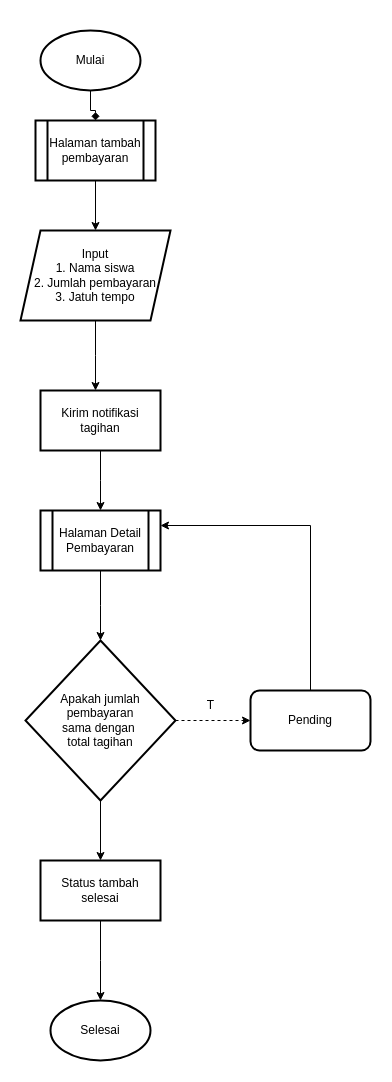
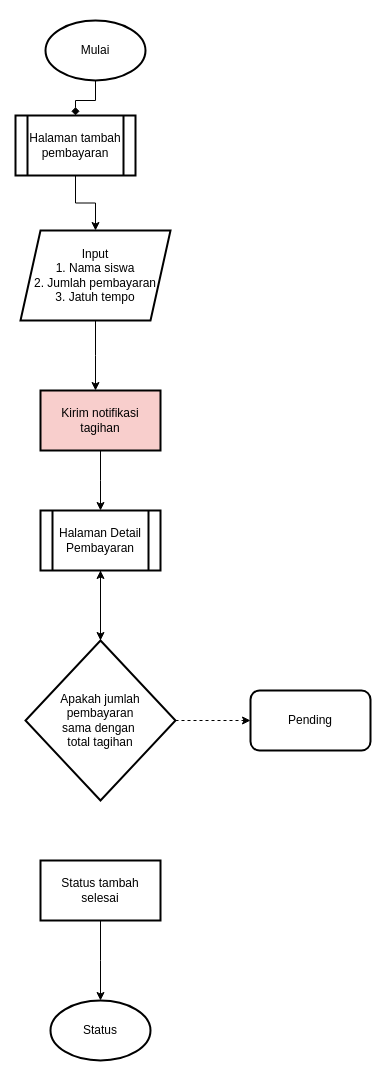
(91, 61) -> (96, 51)
(96, 151) -> (76, 146)
(101, 421) -> (101, 421)
(311, 537) -> none
(211, 706) -> none
(101, 827) -> (101, 639)
(101, 1031) -> (101, 1031)
